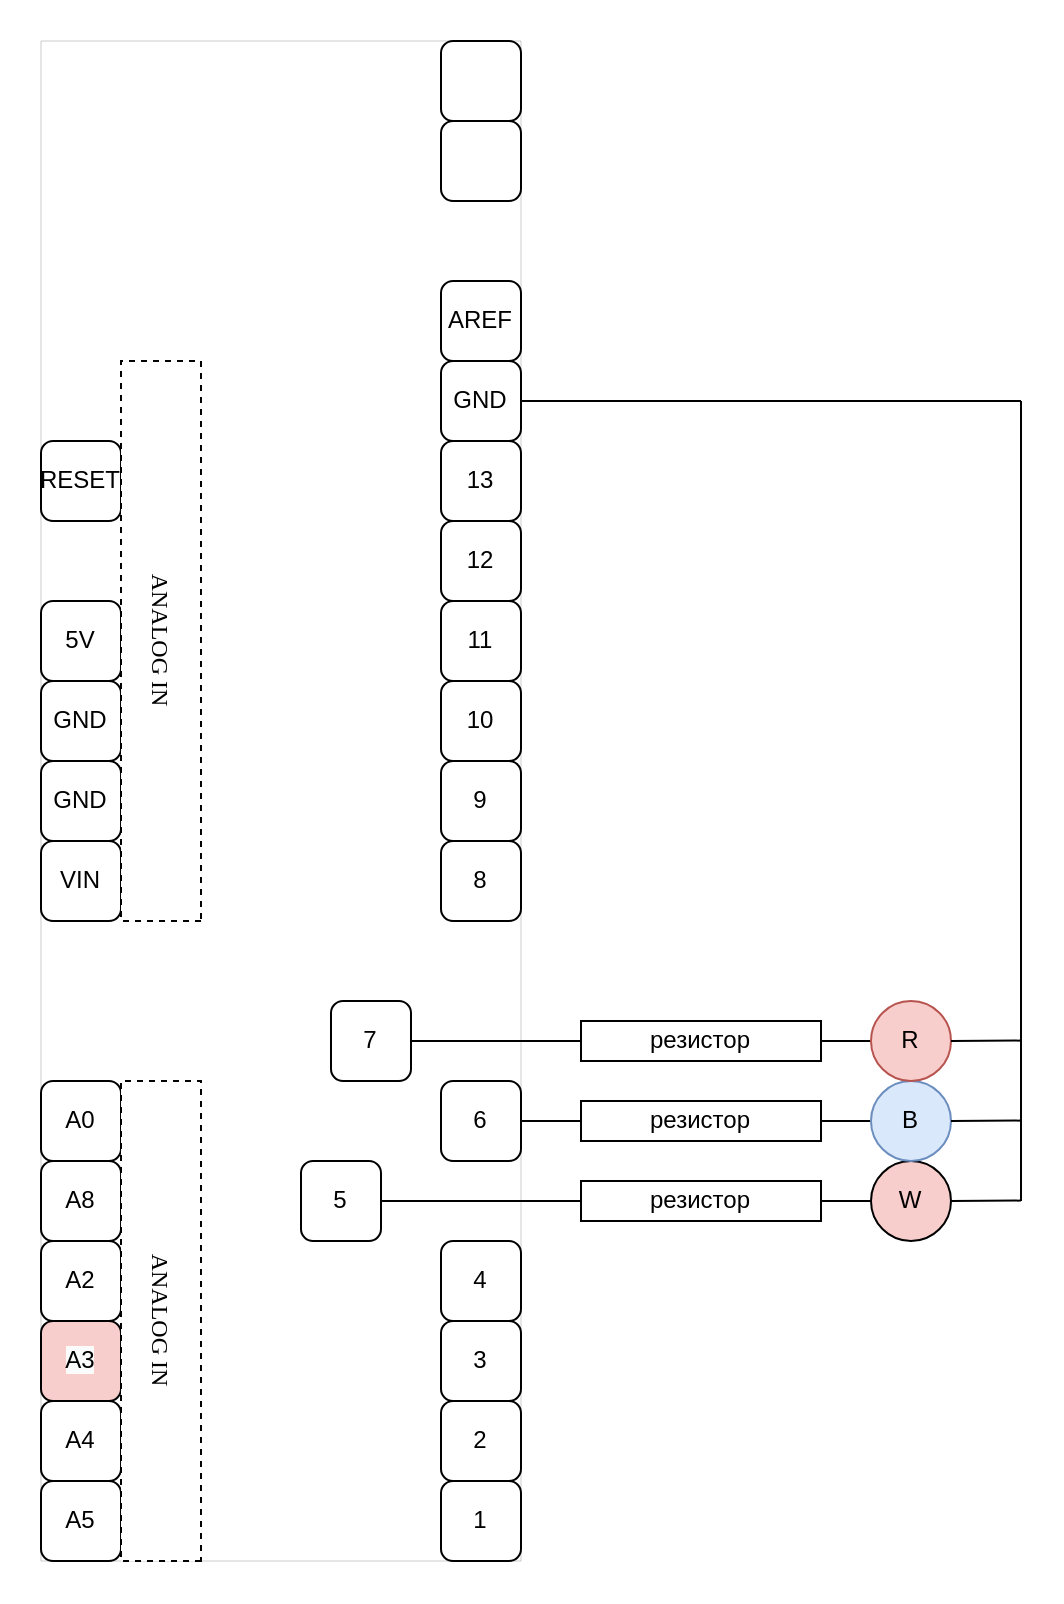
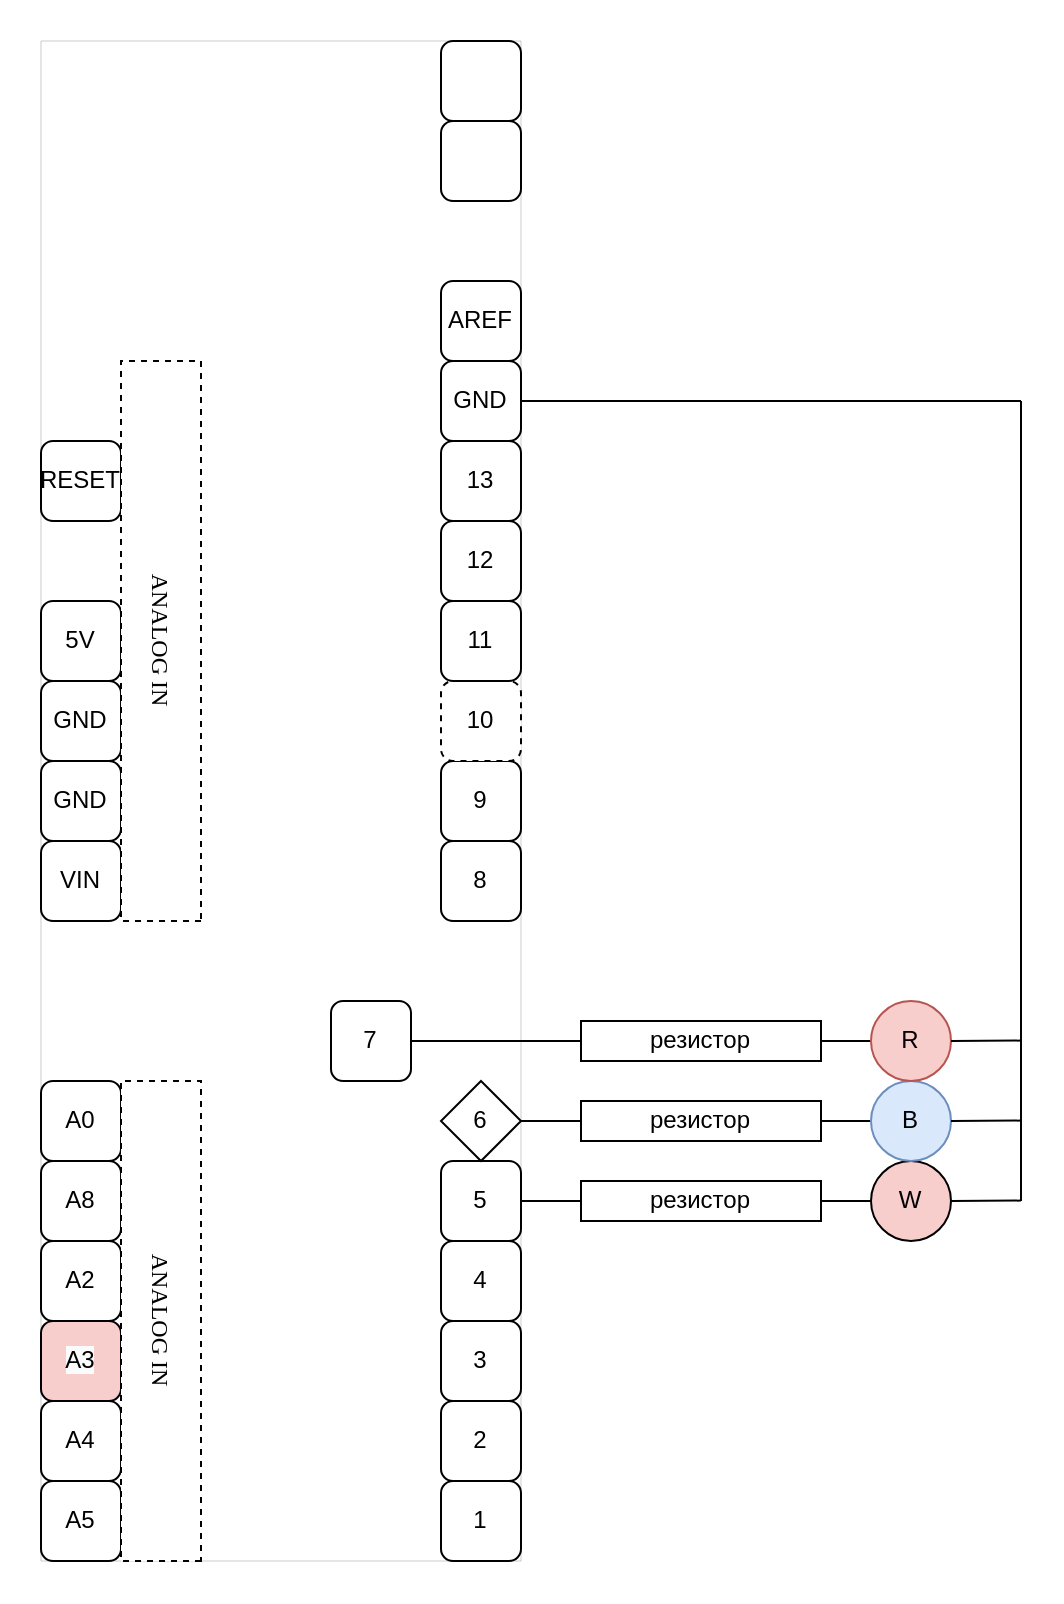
(481, 721) -> (481, 721)
(481, 1121) -> (481, 1121)
(341, 1201) -> (481, 1201)
